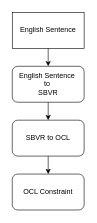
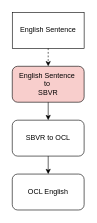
(48, 55) -> (48, 55)
(48, 84) -> (48, 84)
(48, 192) -> (48, 192)
